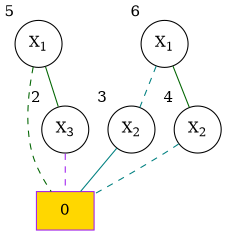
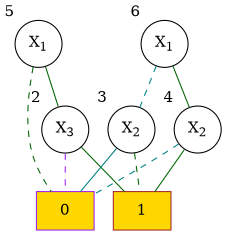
none -> (142, 211)
